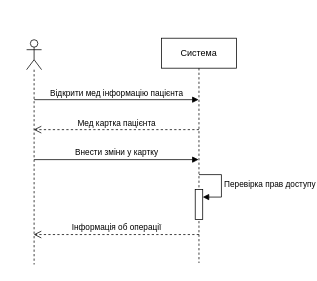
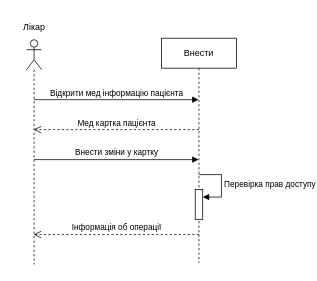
none -> (34, 27)
(199, 53) -> (199, 53)
